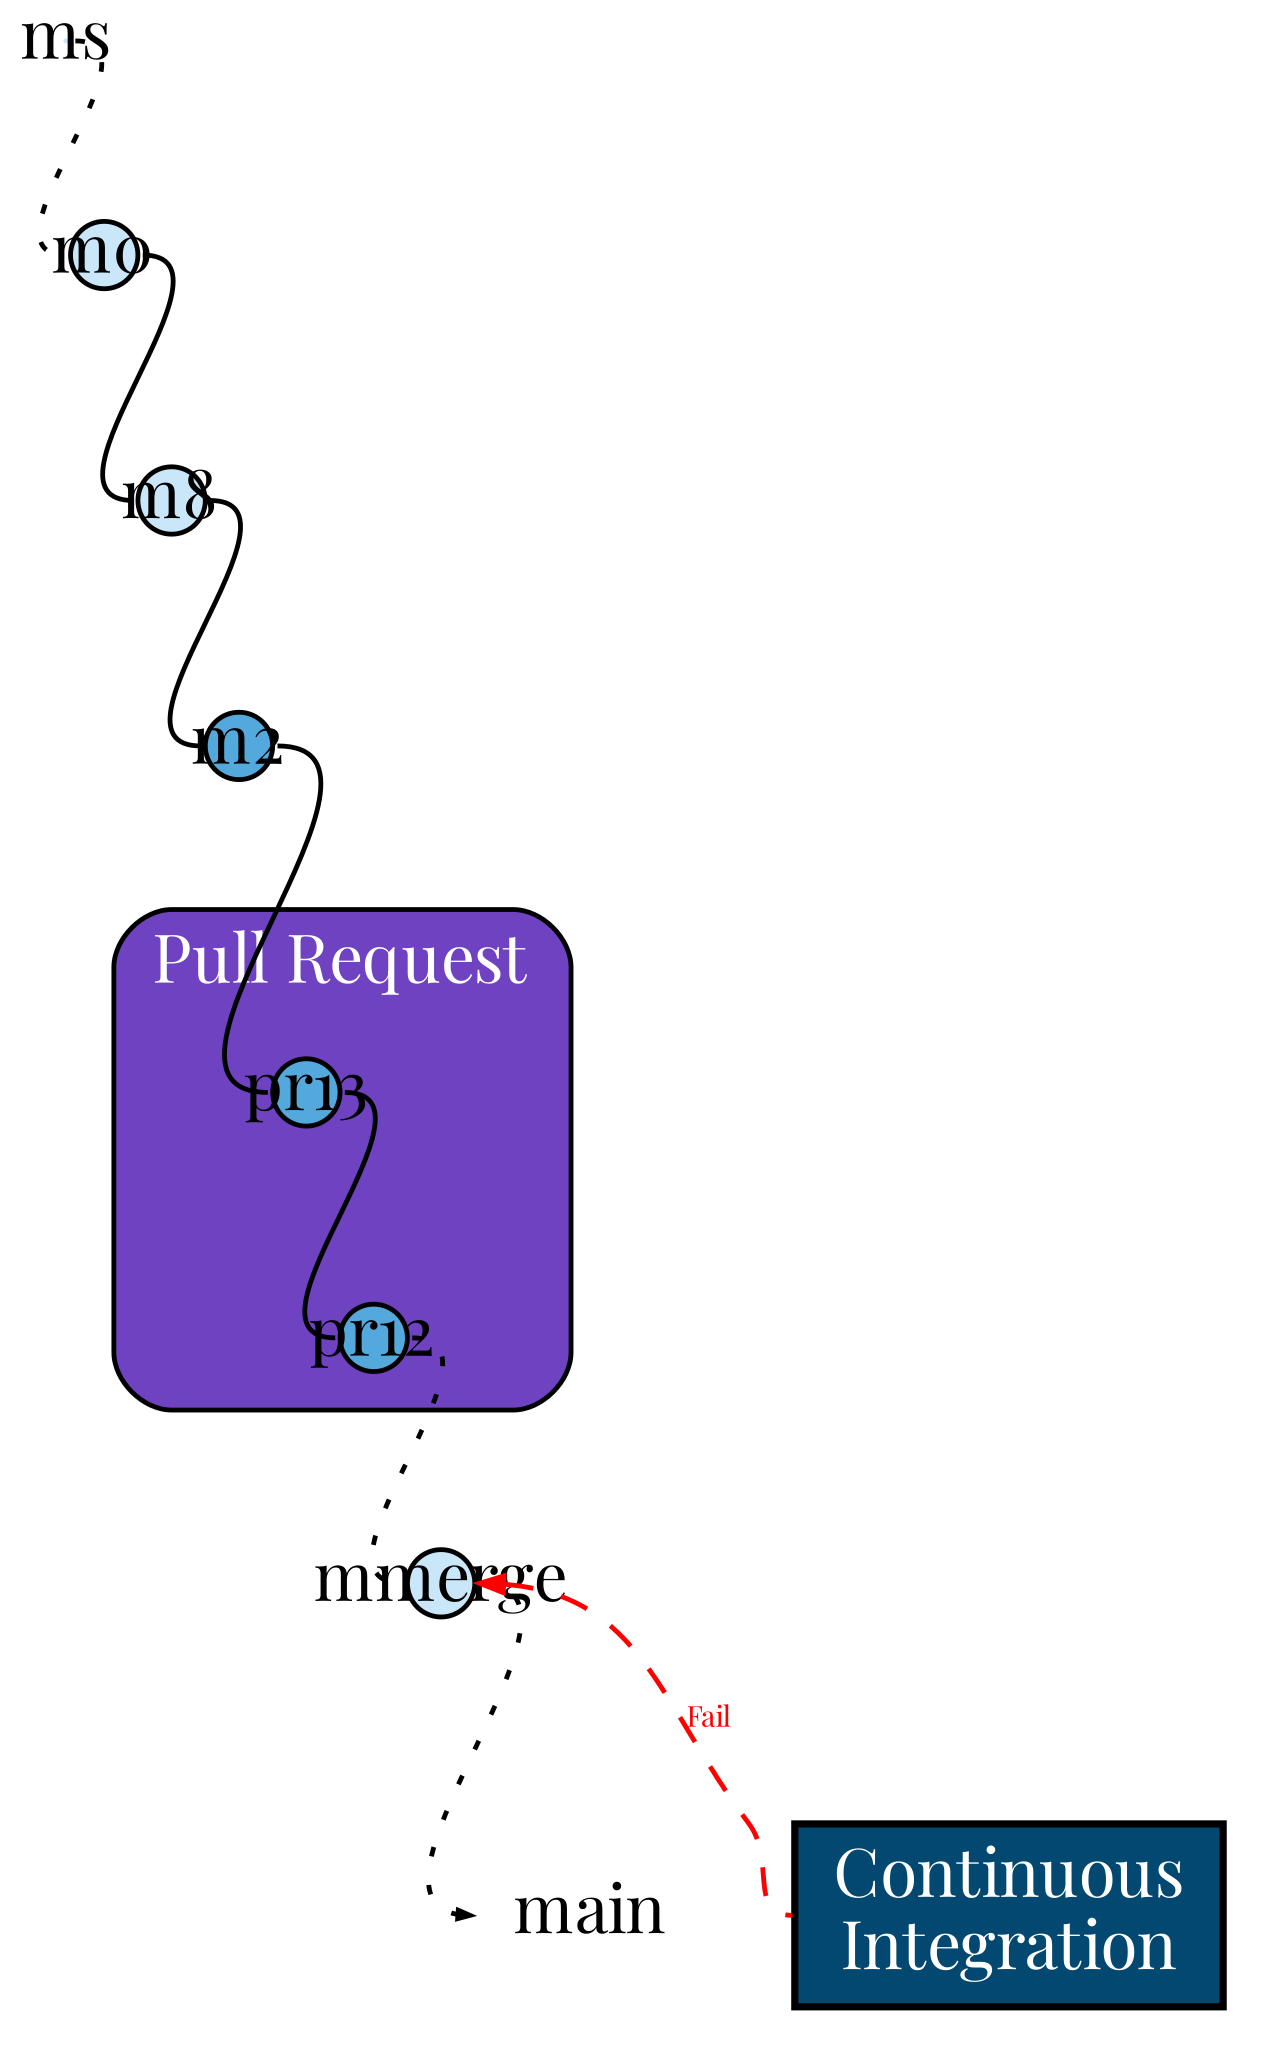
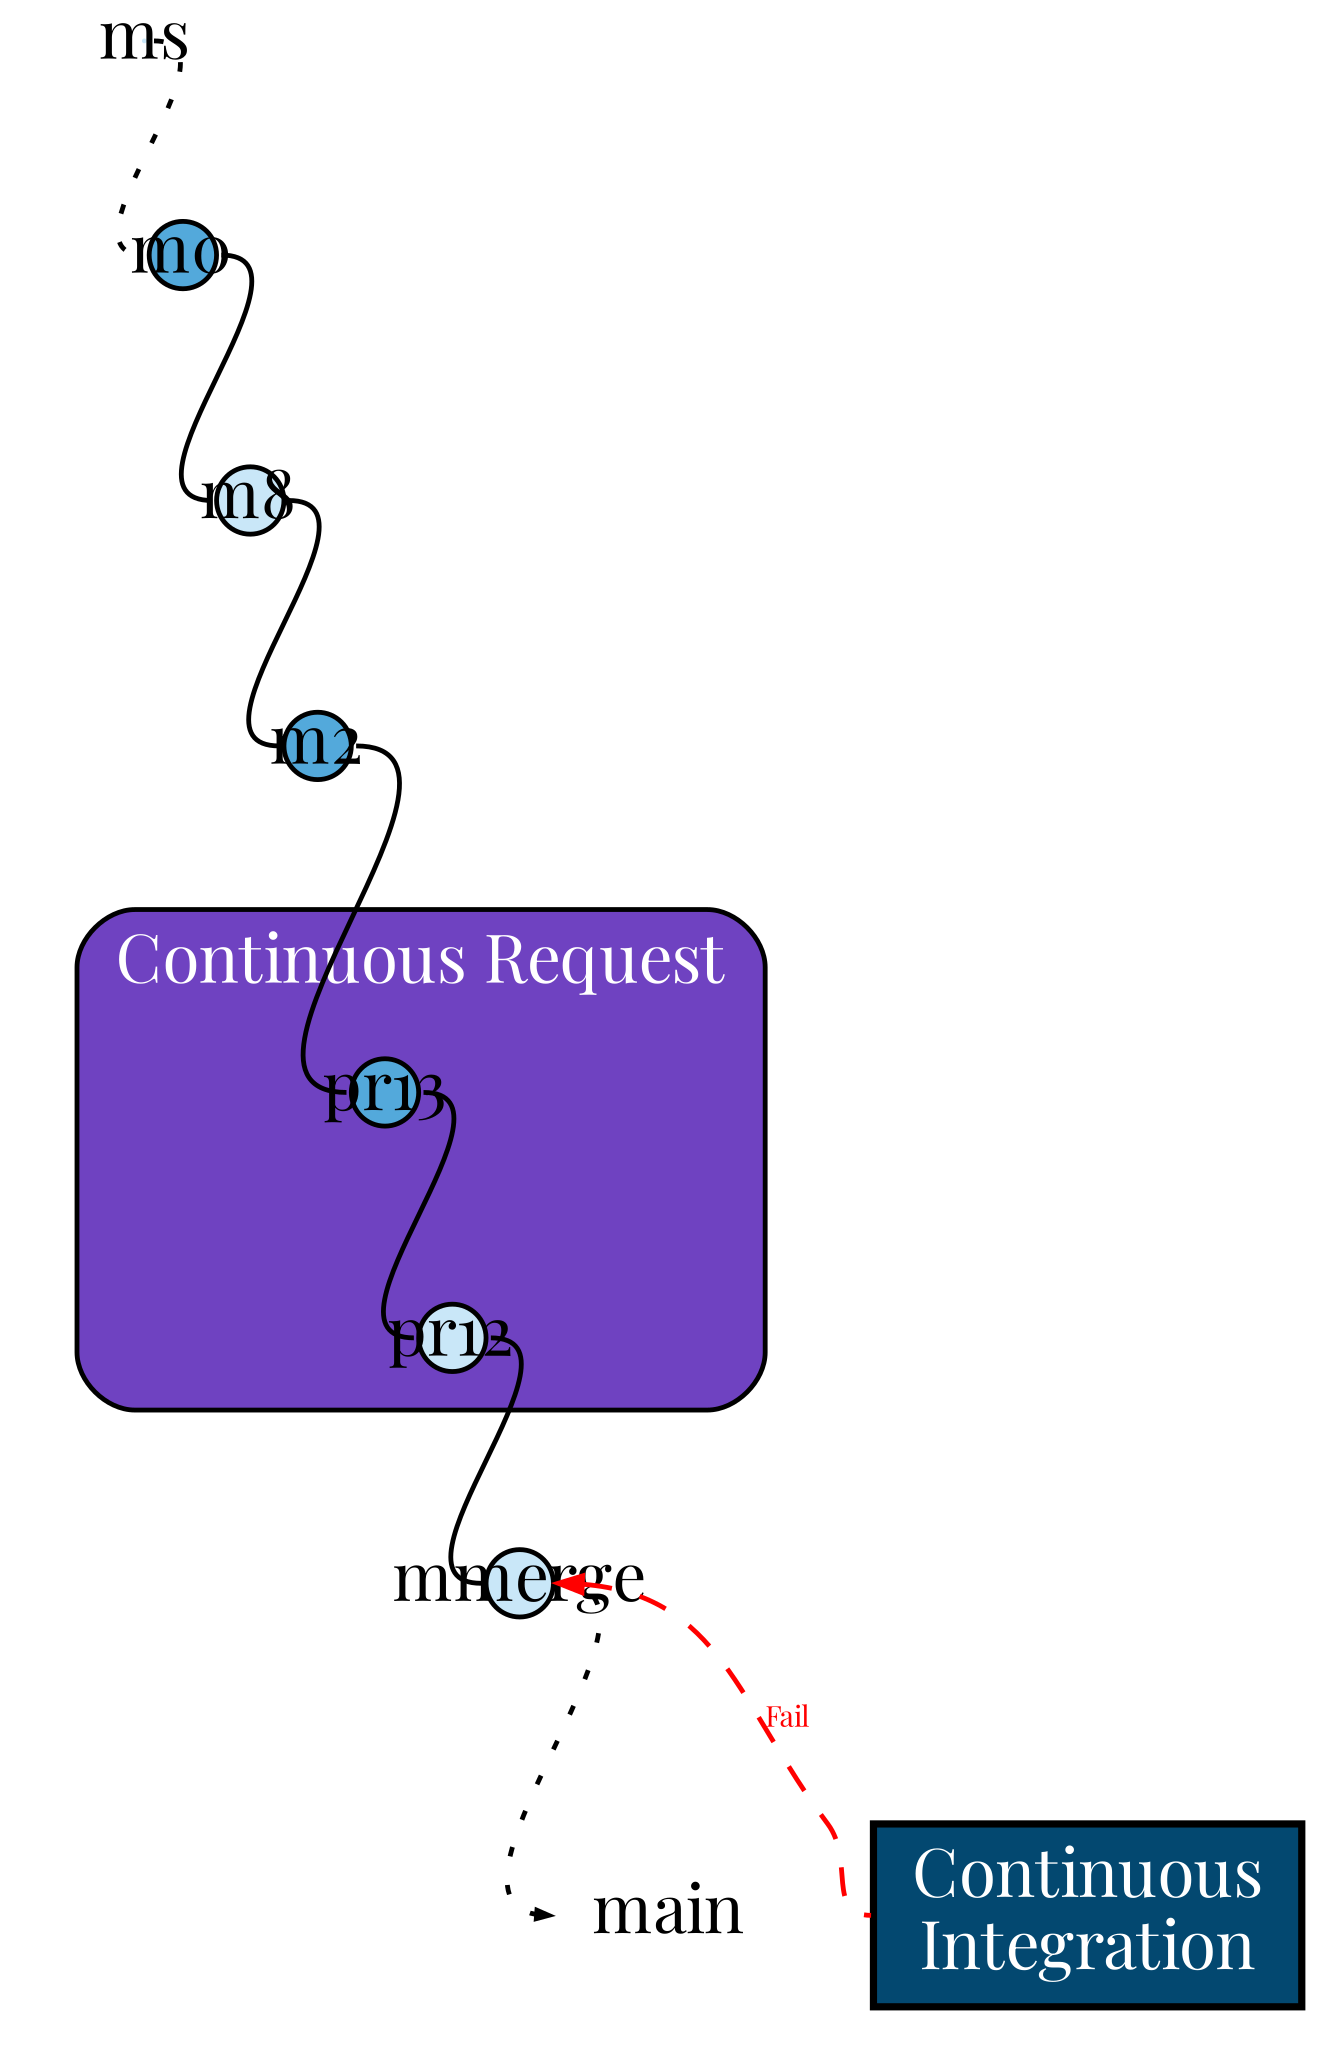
(104, 255) -> (183, 255)
(342, 965) -> (421, 965)
(374, 1338) -> (452, 1338)
(407, 1461) -> (486, 1461)
